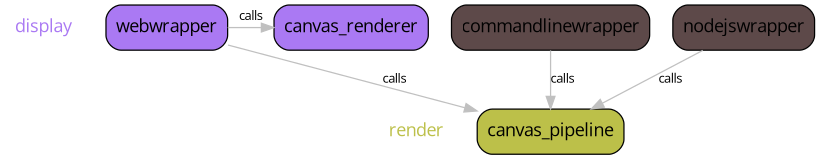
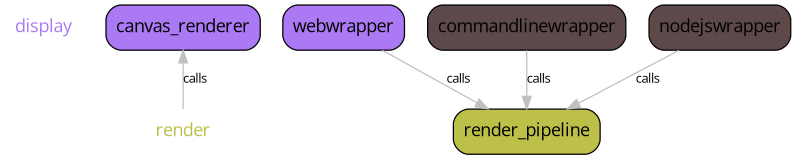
(244, 28) -> (183, 86)
(551, 132) -> (527, 132)
